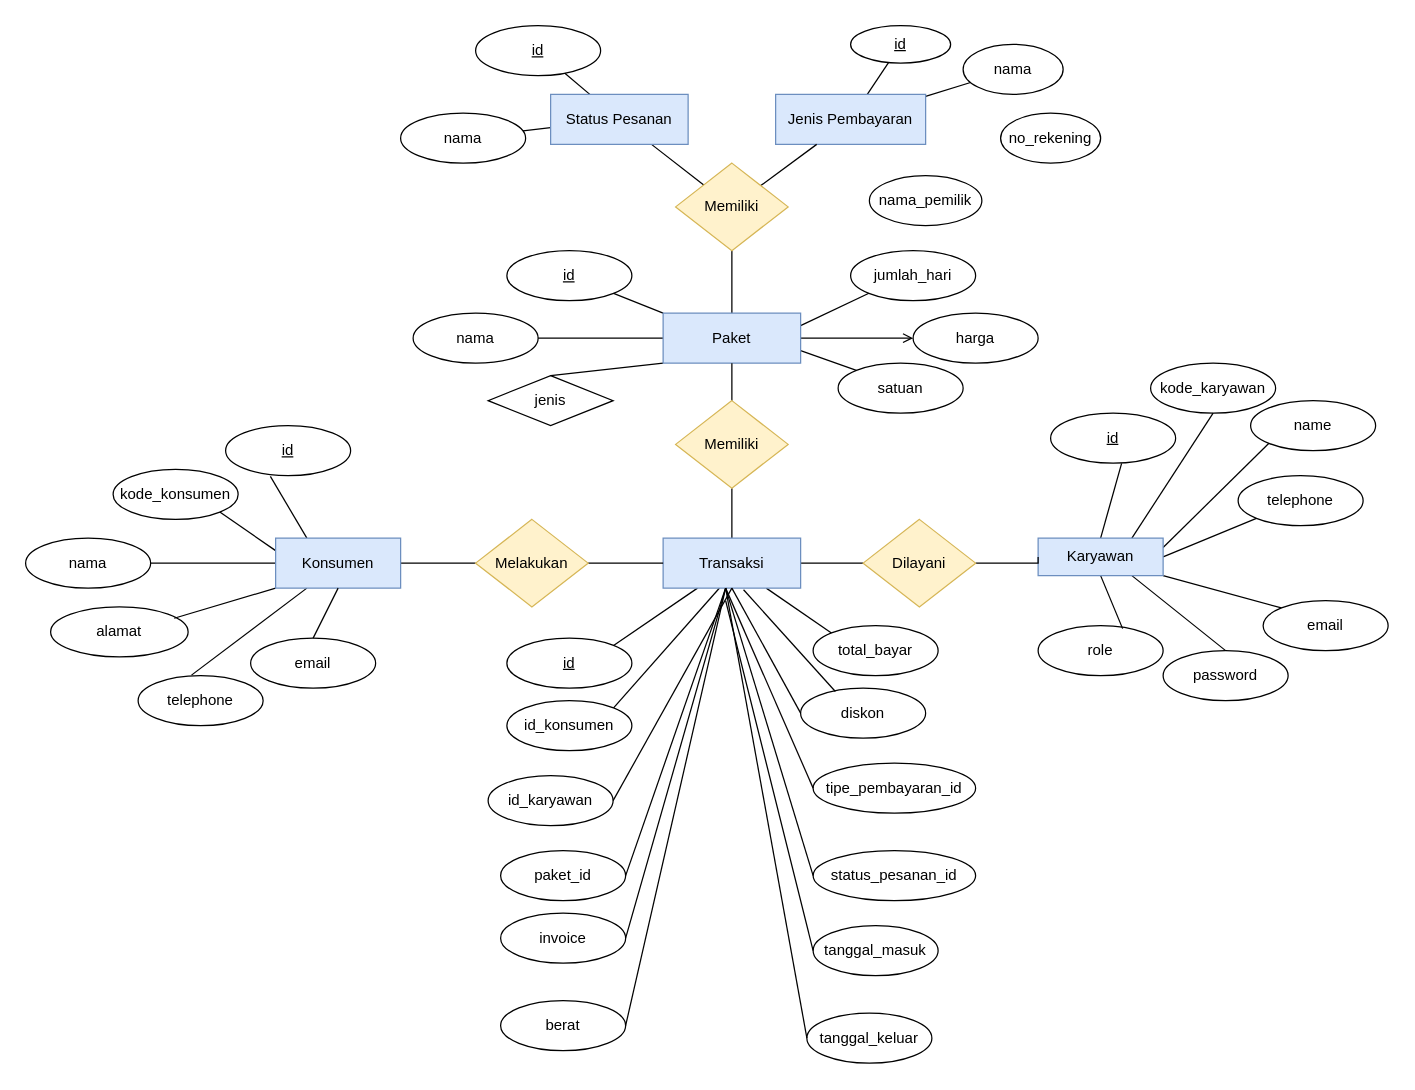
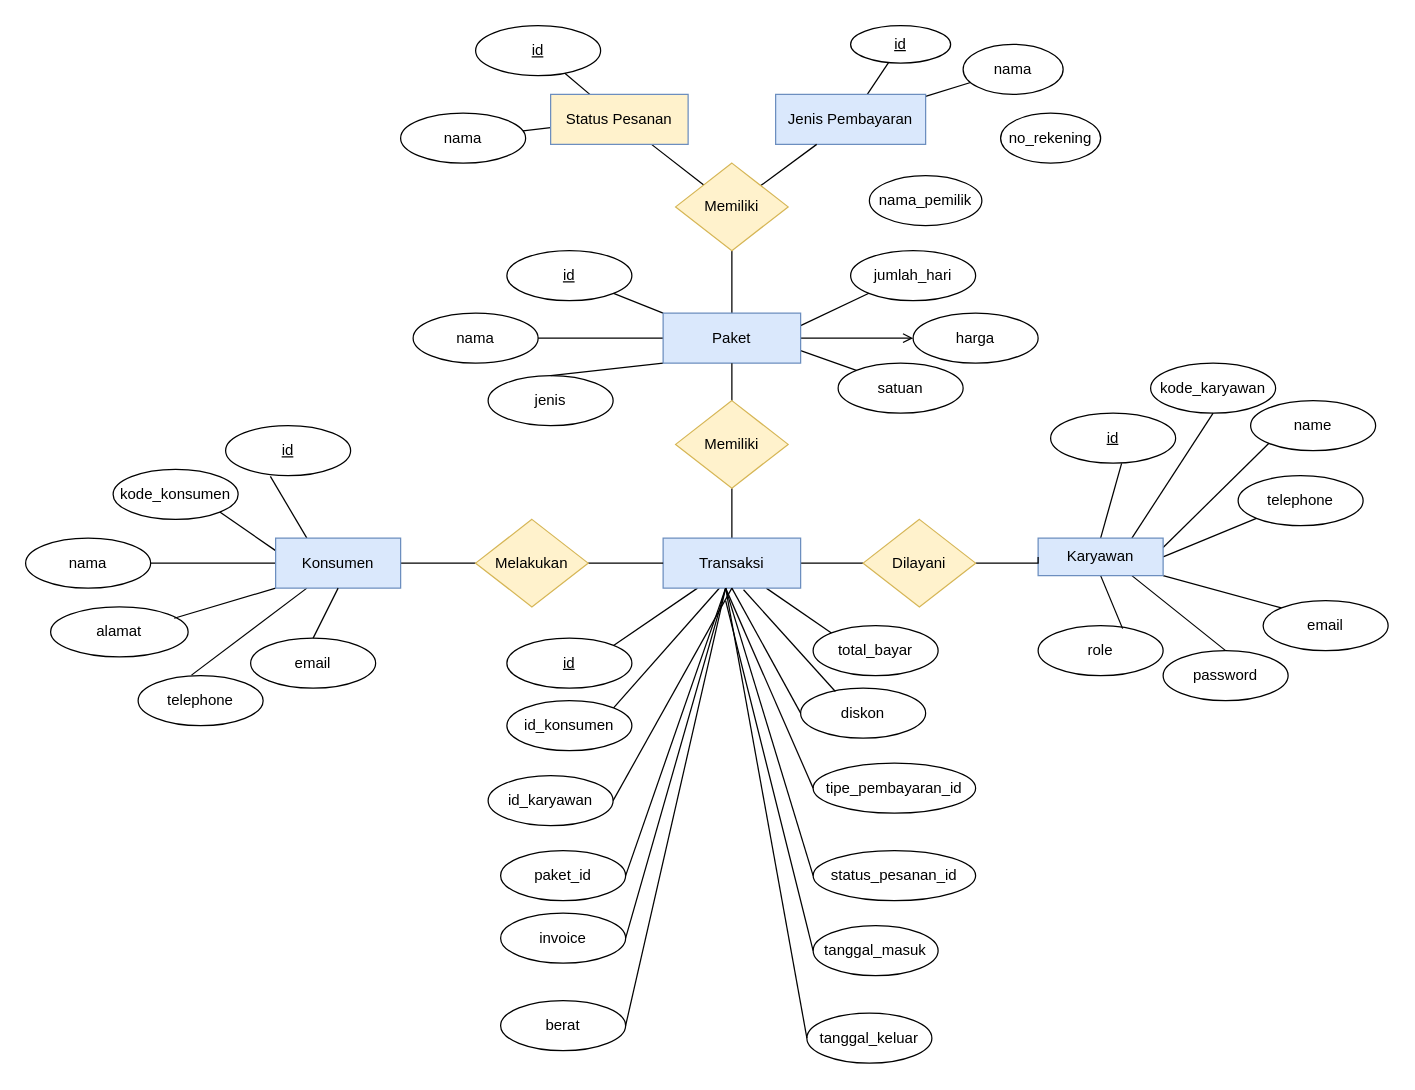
(619, 119) -> (619, 119)
(551, 401) -> (551, 401)
